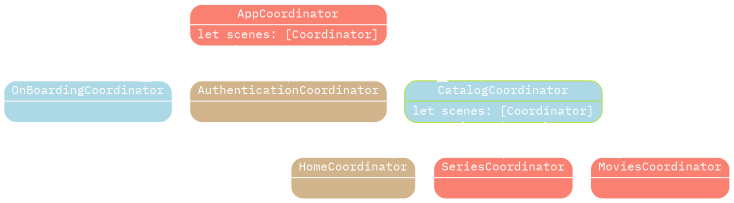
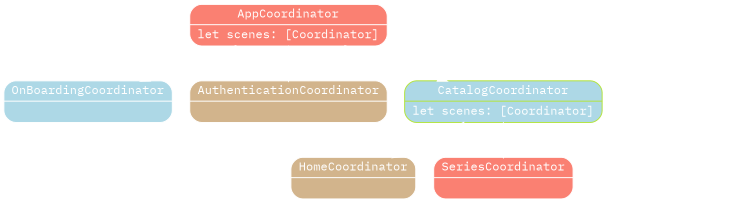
(660, 178) -> none
